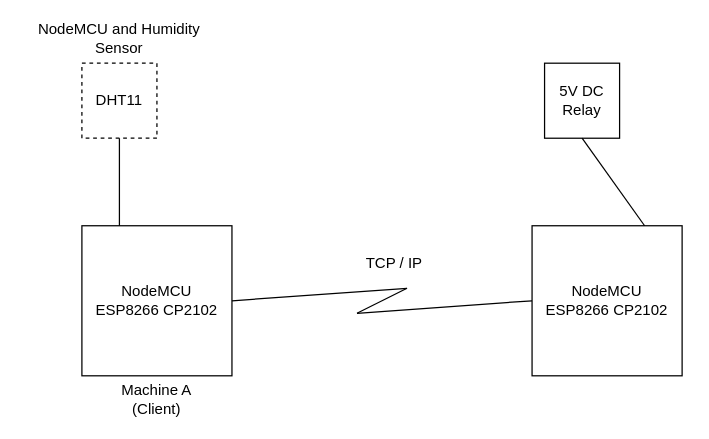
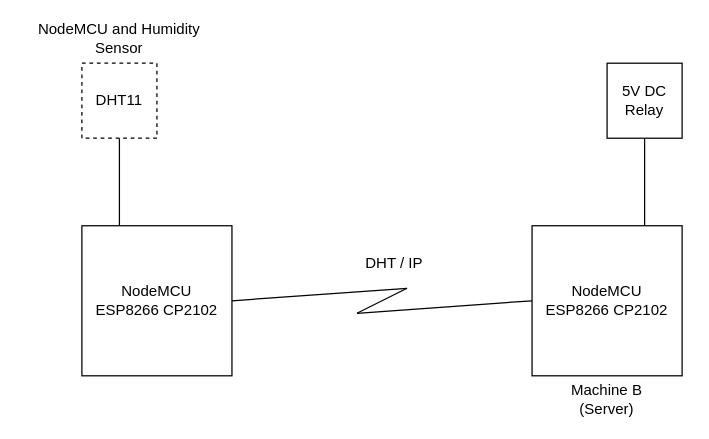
(582, 101) -> (644, 101)
(394, 263) -> (394, 263)
(157, 399) -> none
none -> (607, 399)
